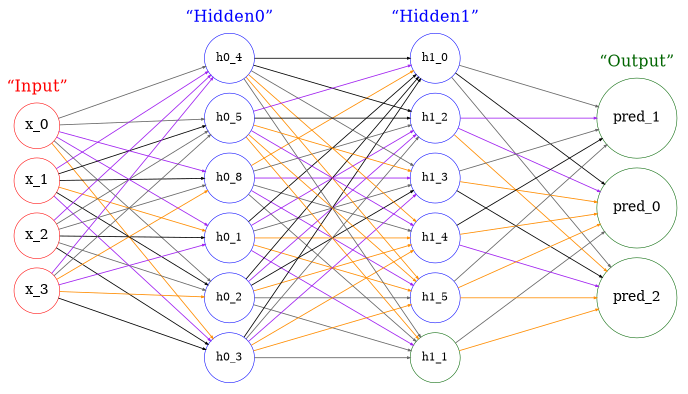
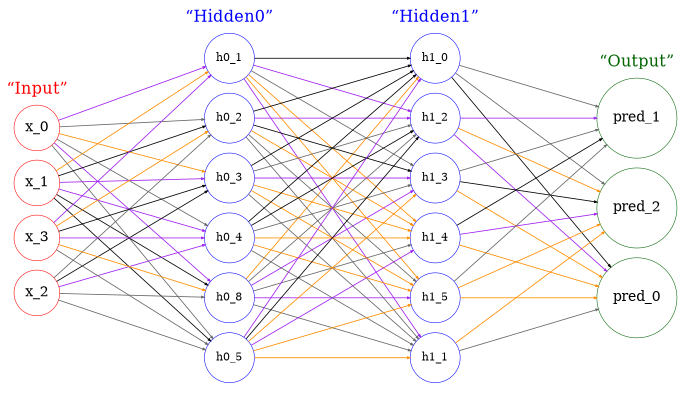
(138, 237) -> none
(435, 358) -> (435, 358)
